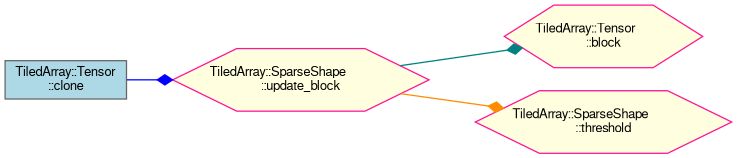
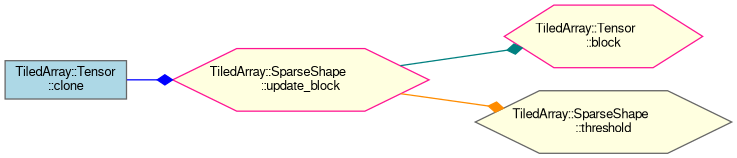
(603, 122) -> (603, 122)
